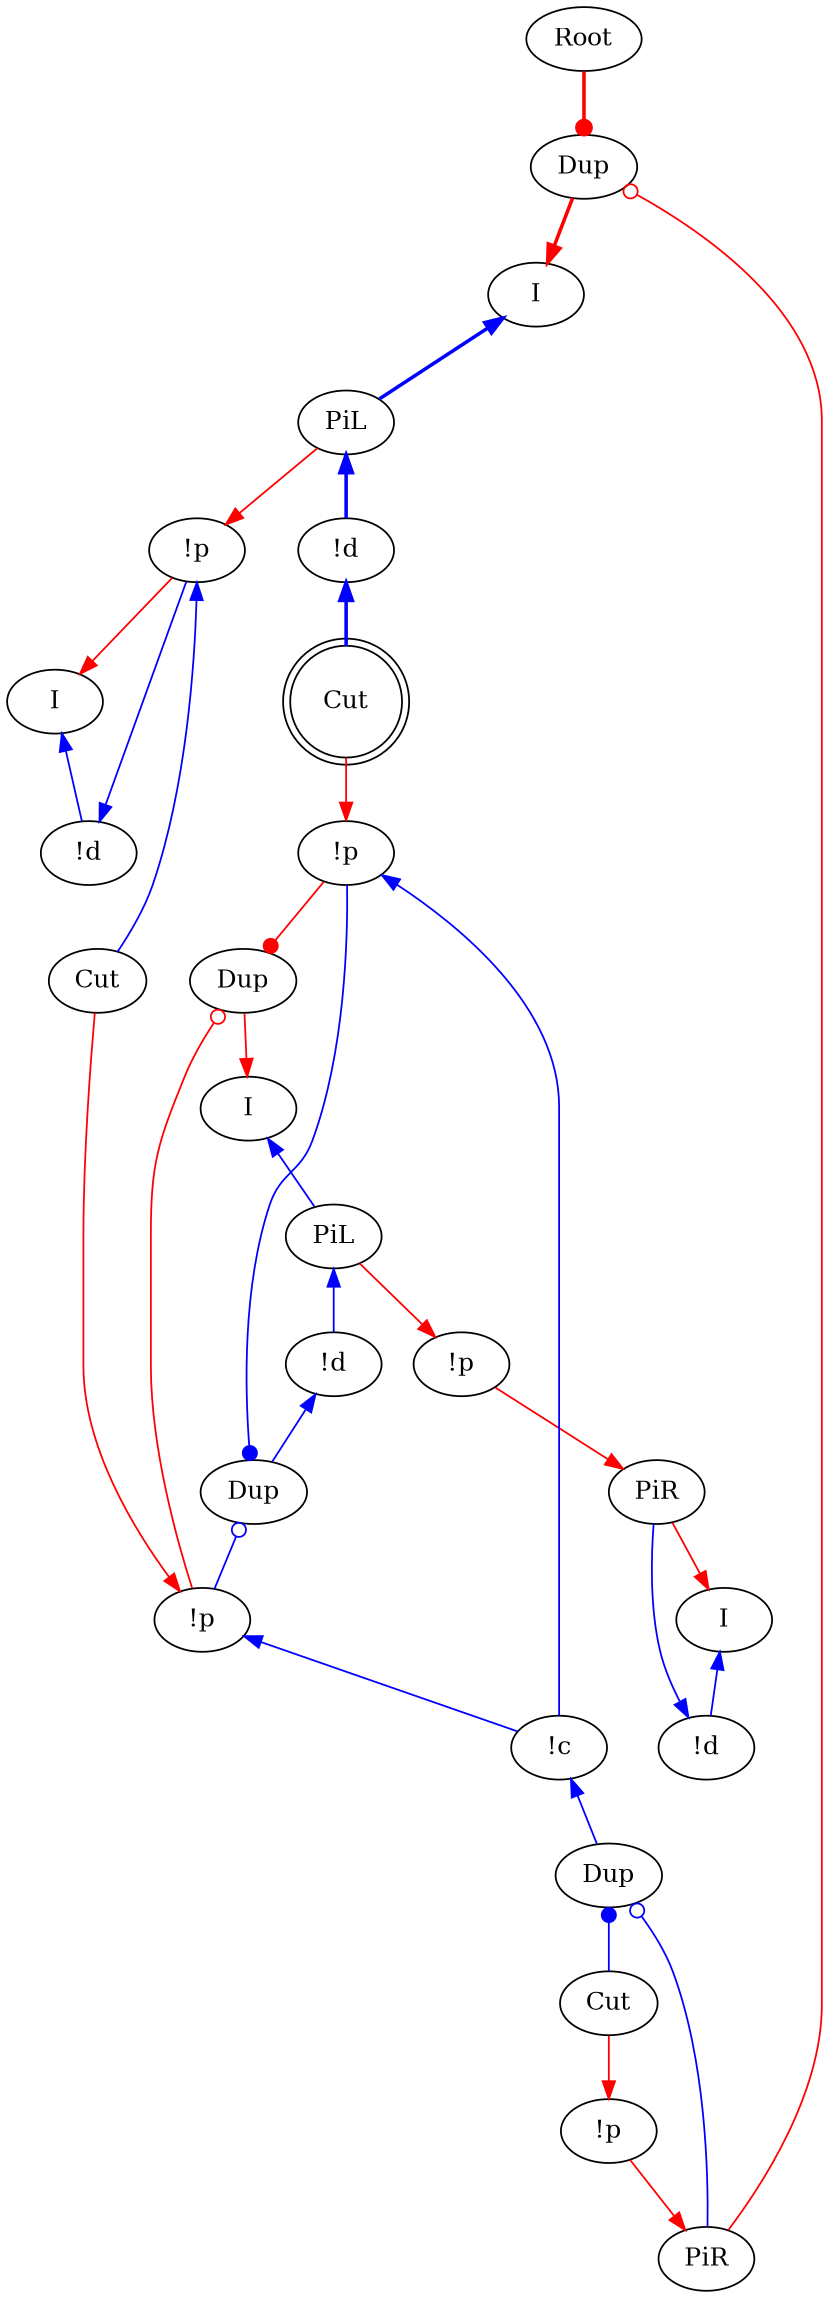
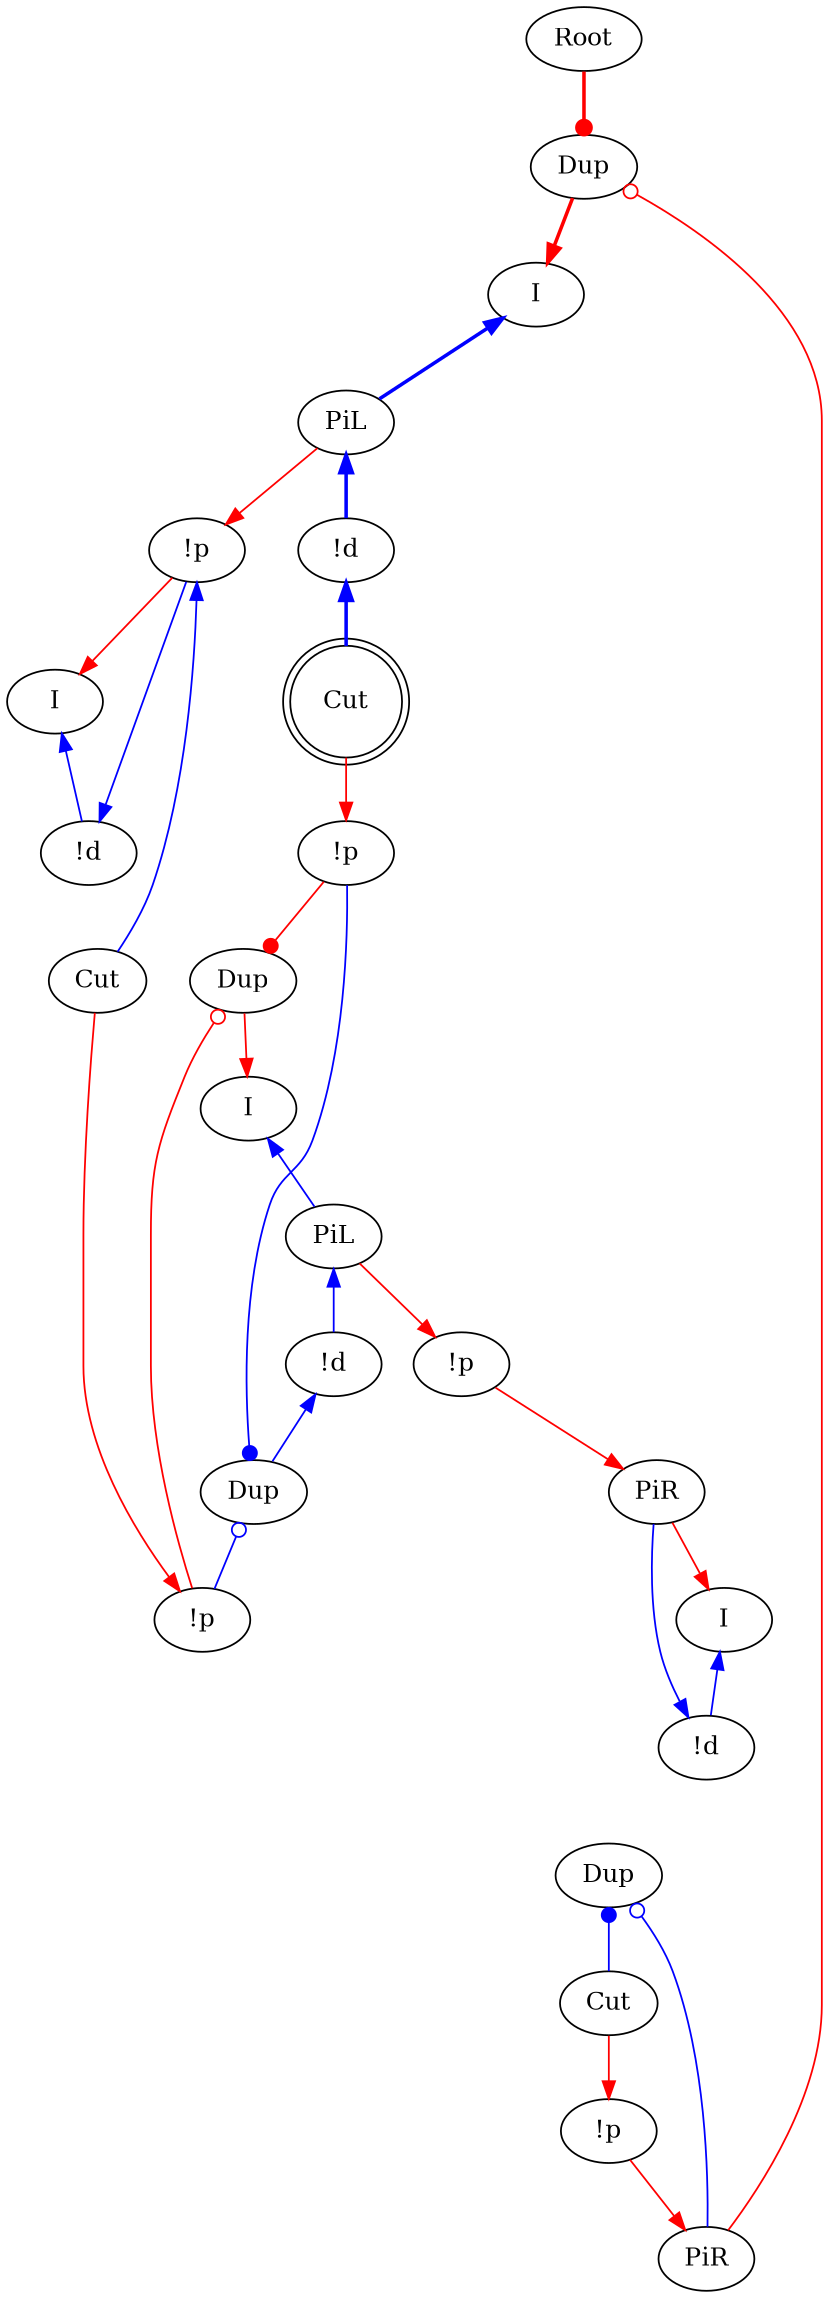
(559, 1748) -> none
